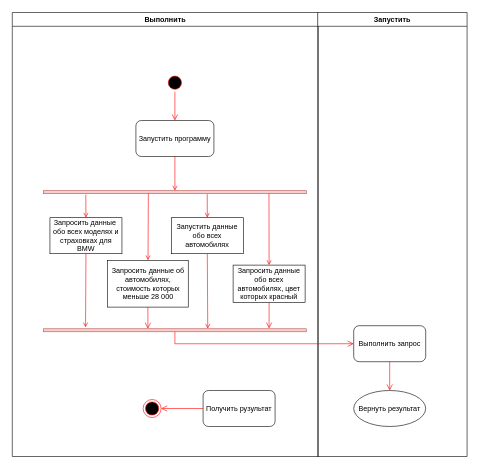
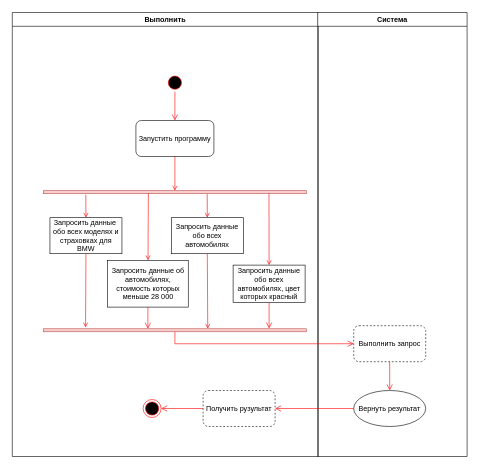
(392, 20) -> (392, 20)
(207, 236) -> (207, 236)
(390, 344) -> (390, 344)
(239, 408) -> (239, 408)
none -> (315, 408)
